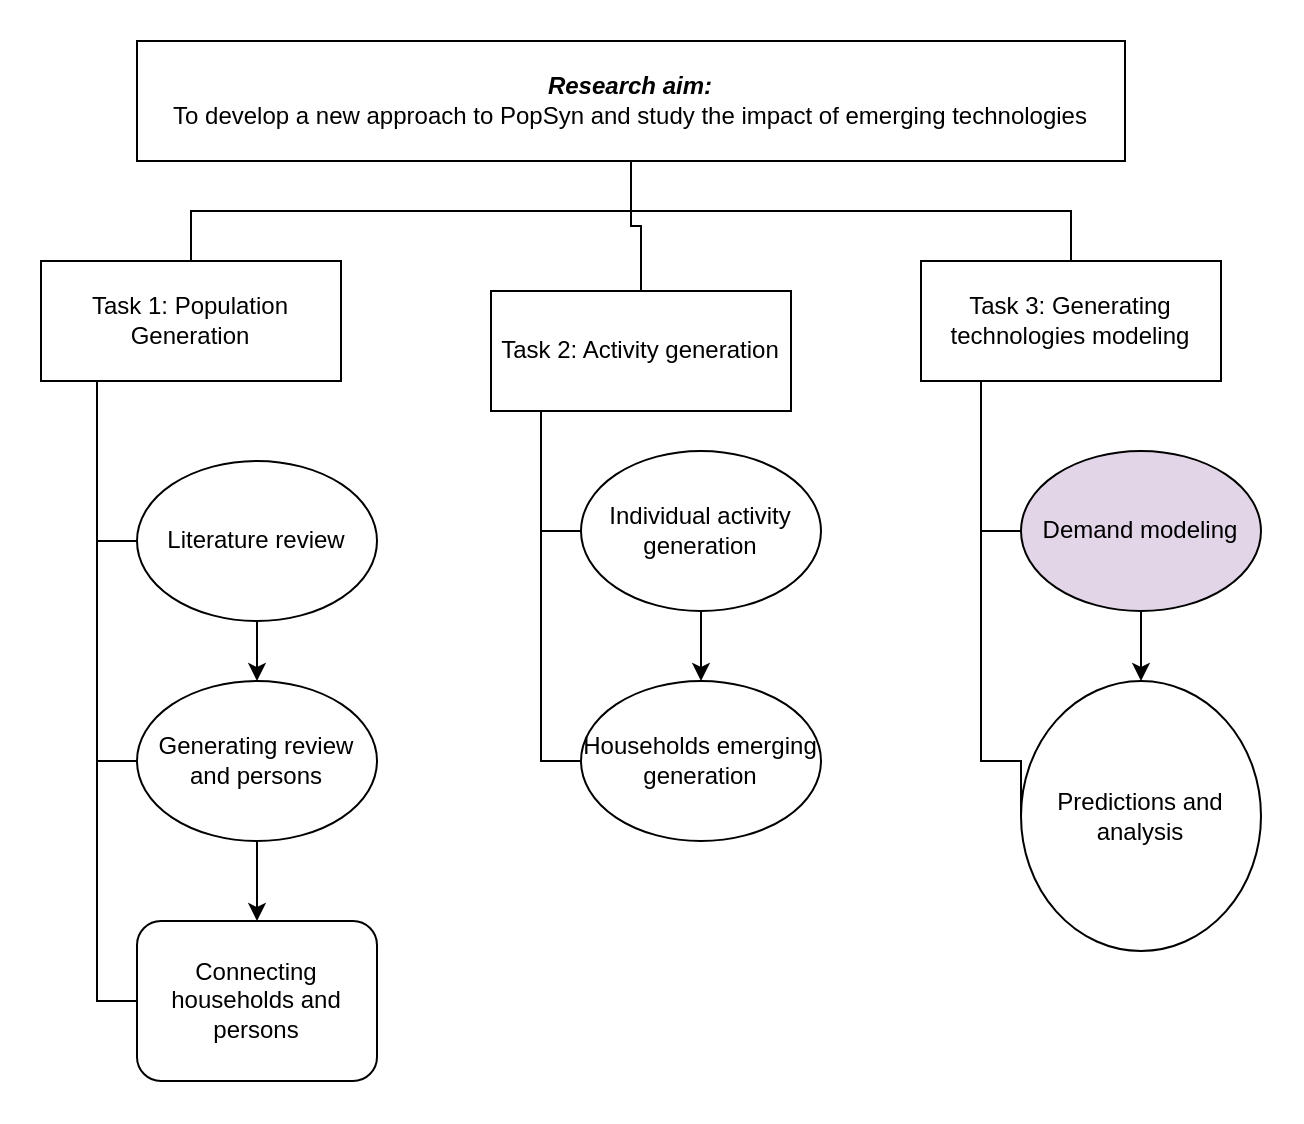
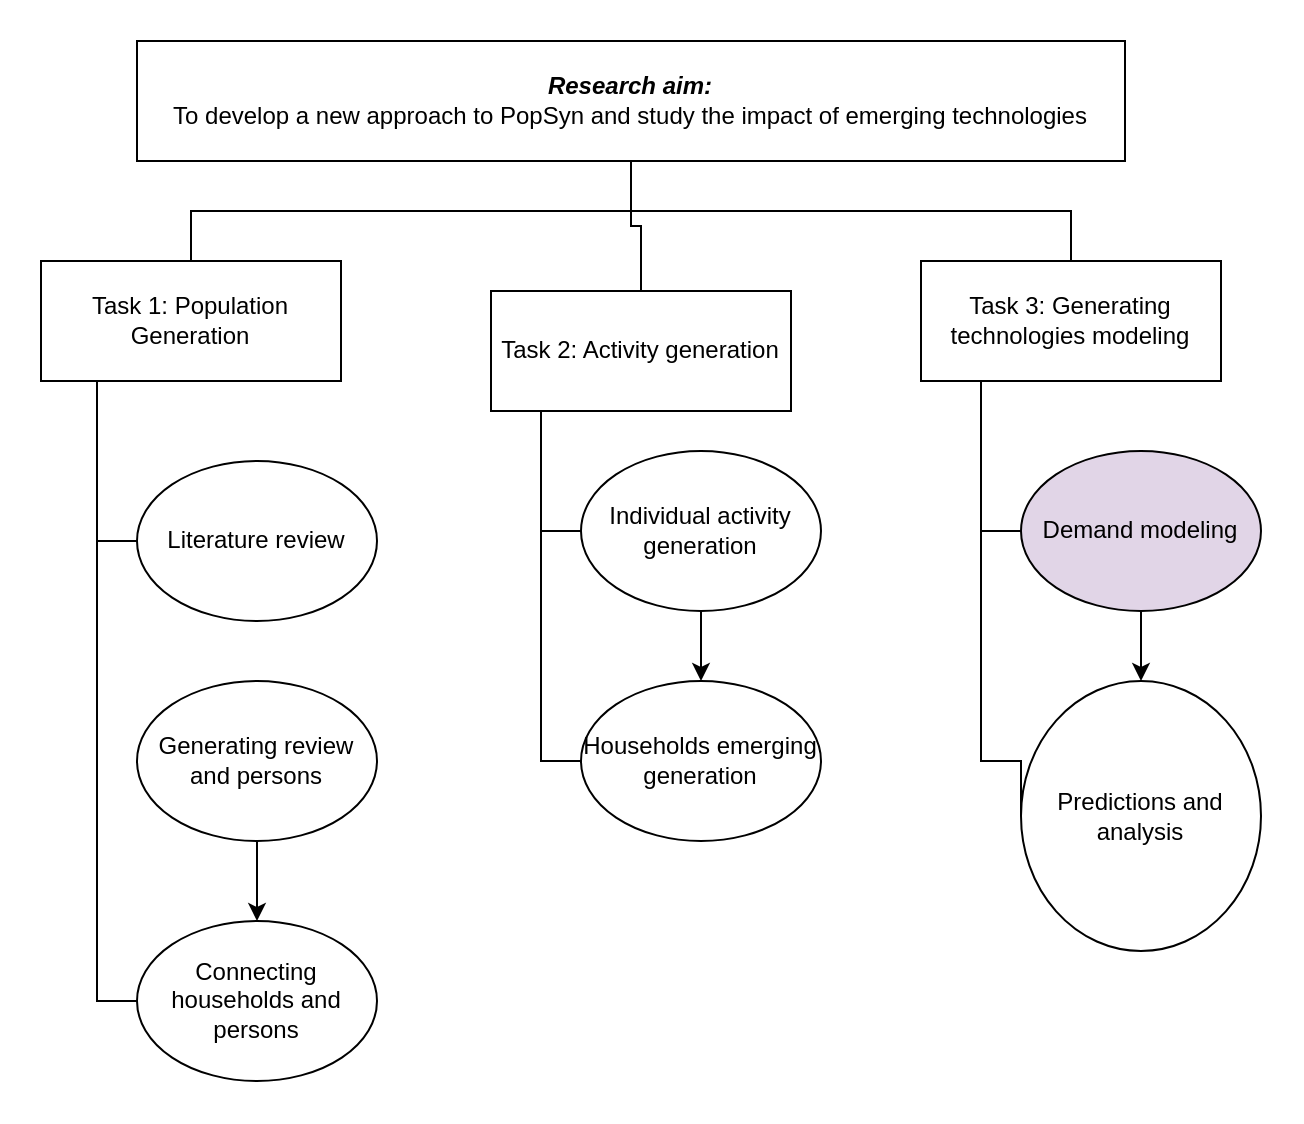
(257, 658) -> none
(119, 761) -> none
(257, 1001) -> (257, 1001)
